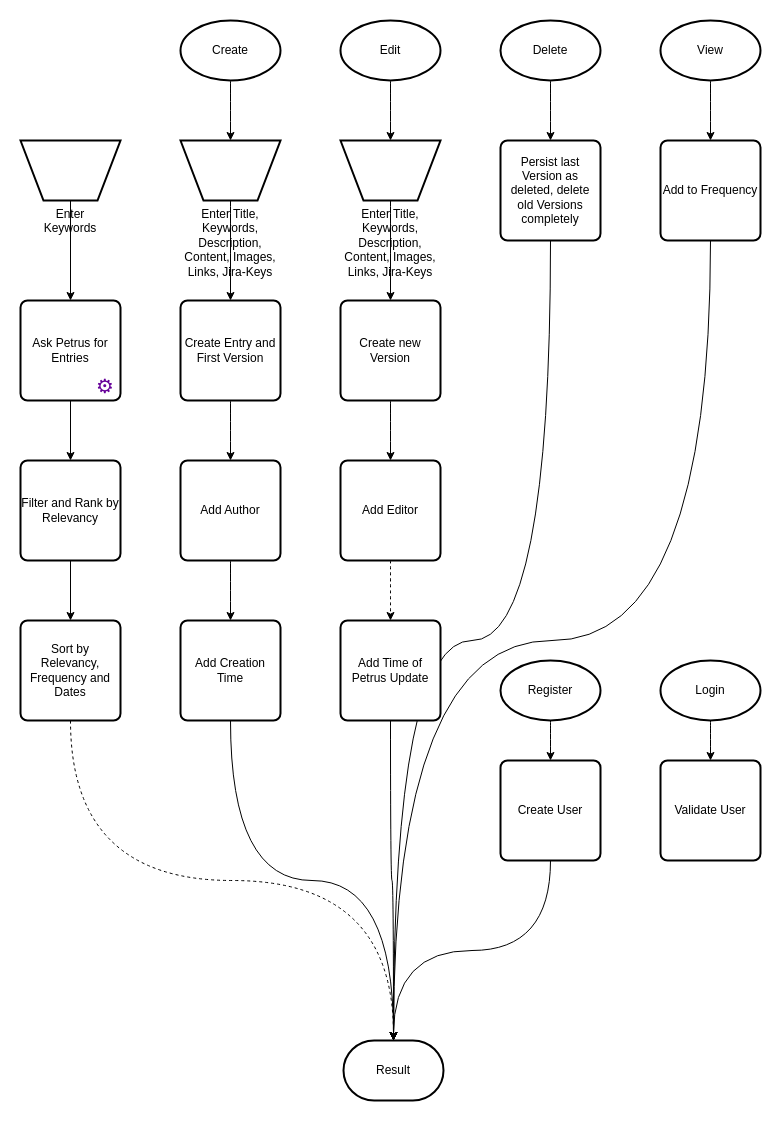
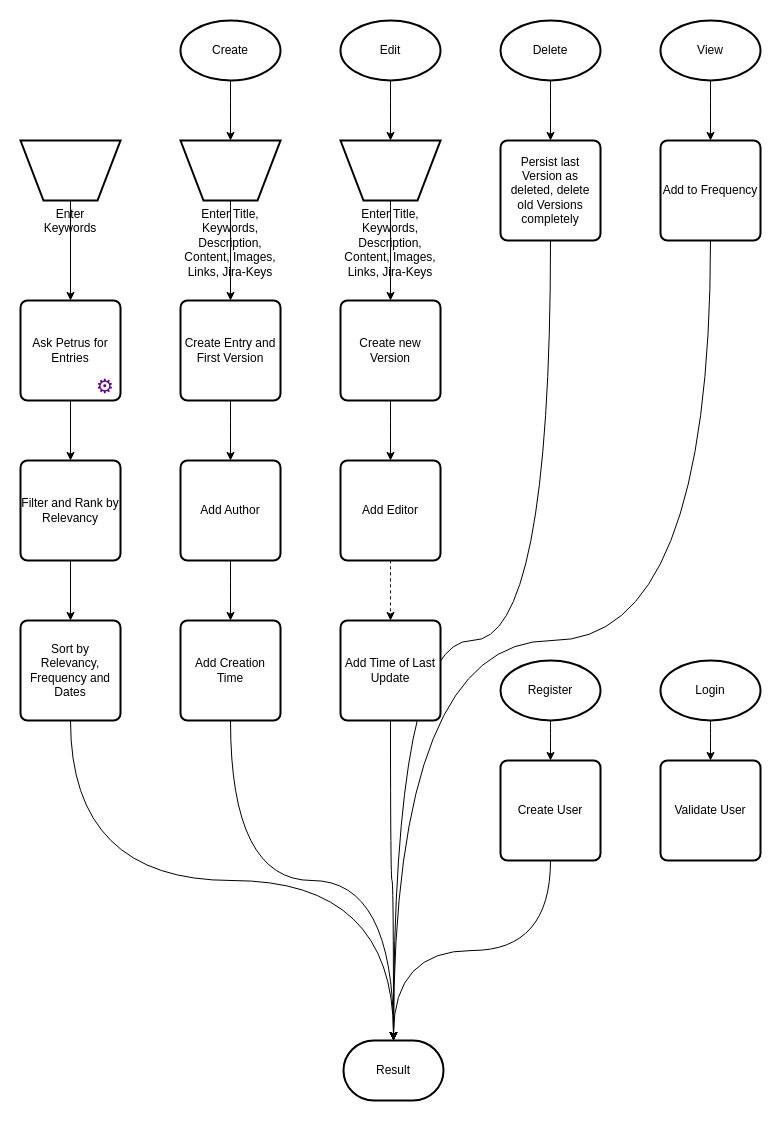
(391, 671) -> (391, 671)
(208, 879) -> (208, 879)
